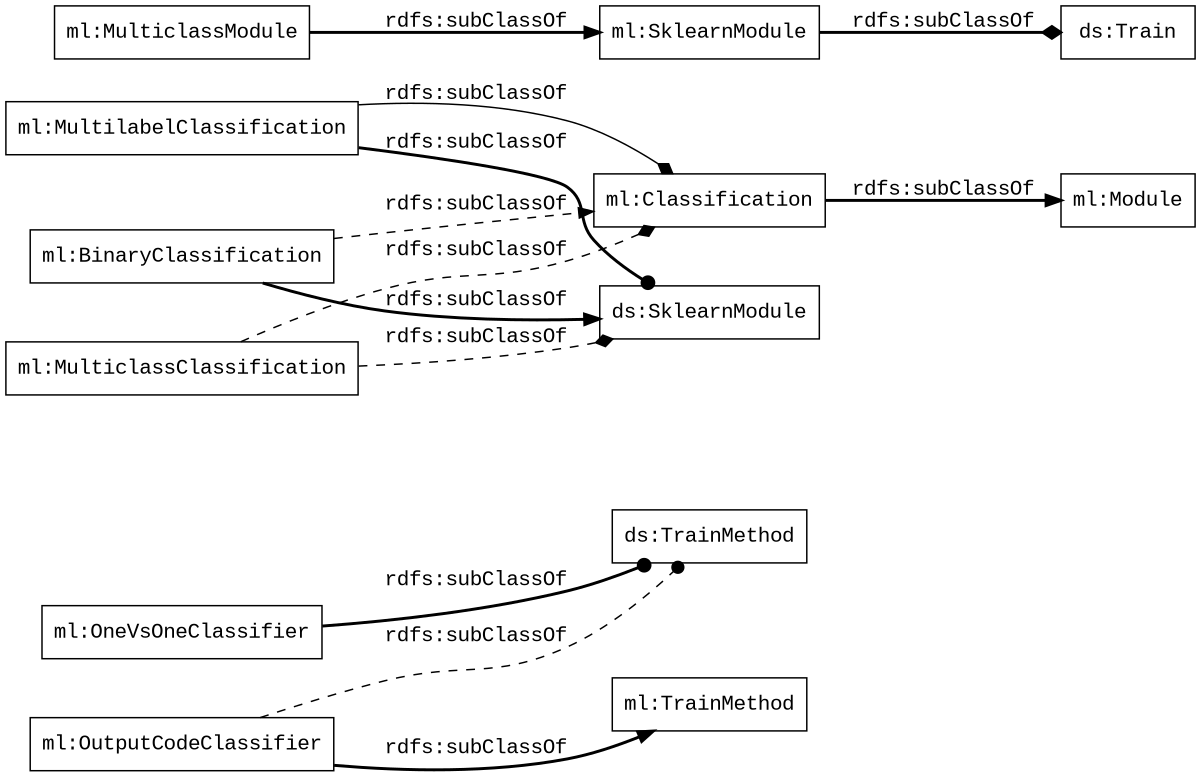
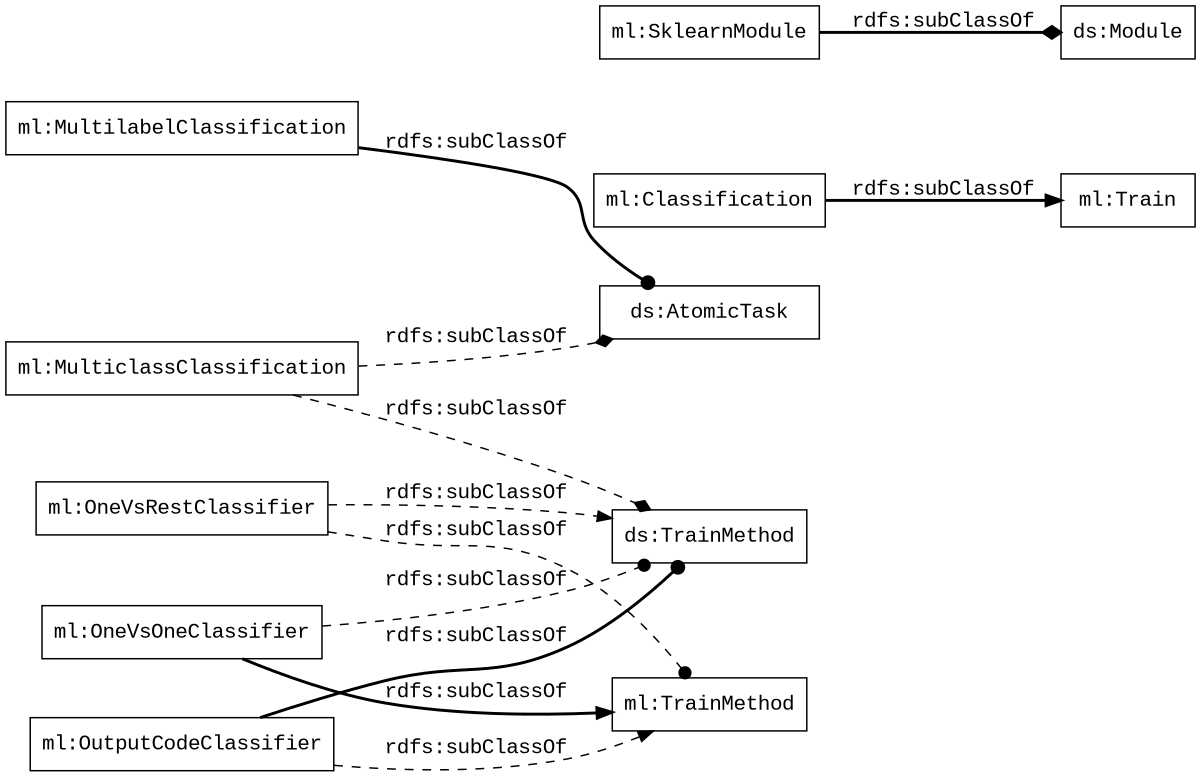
(182, 32) -> none
(1128, 32) -> (1128, 32)
(513, 110) -> none
(1128, 200) -> (1128, 200)
(182, 256) -> none
(437, 278) -> (465, 443)
(710, 312) -> (710, 312)
none -> (182, 508)
(482, 608) -> (482, 608)
(478, 669) -> (478, 669)
none -> (416, 707)
(488, 768) -> (488, 768)
